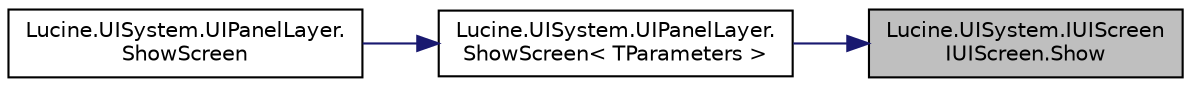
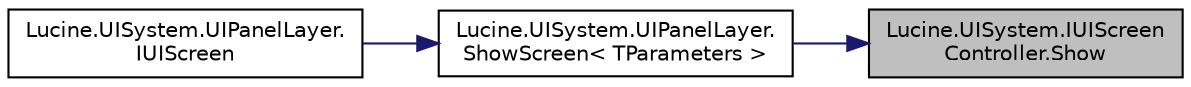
(185, 43) -> (185, 43)
(1026, 43) -> (1026, 43)
